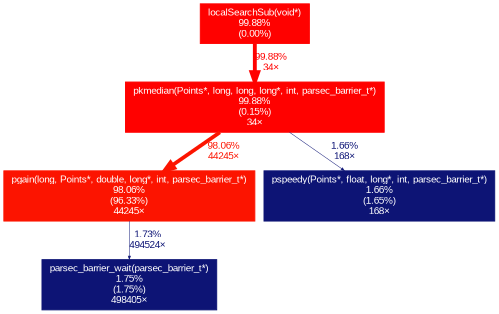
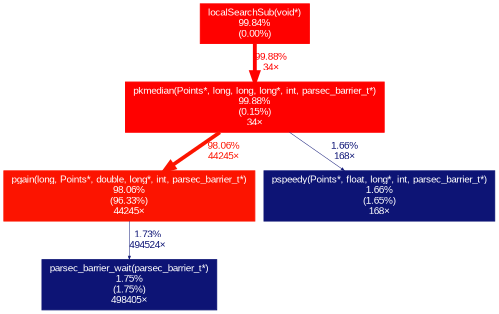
(255, 24) -> (255, 24)
